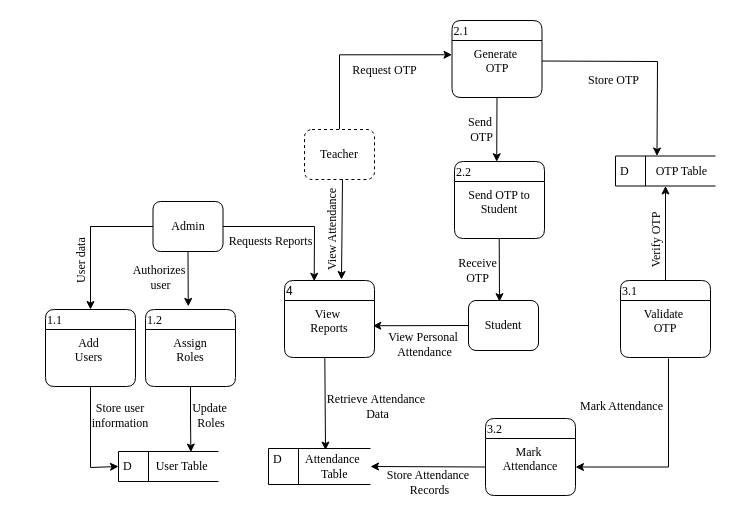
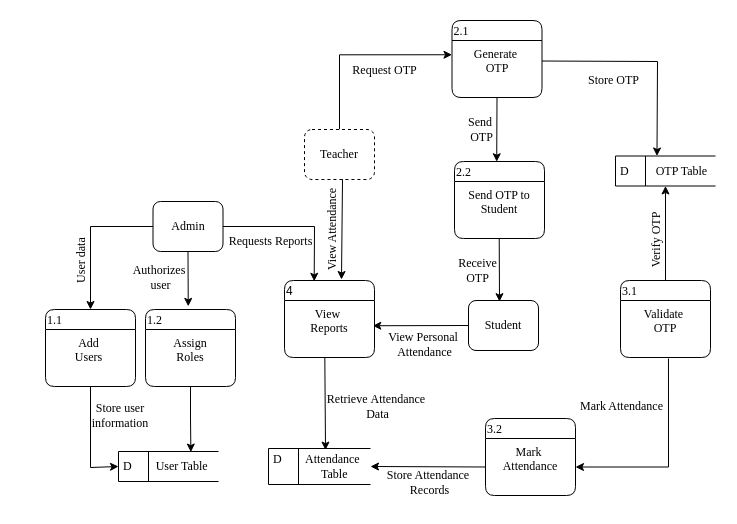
(209, 415) -> none
